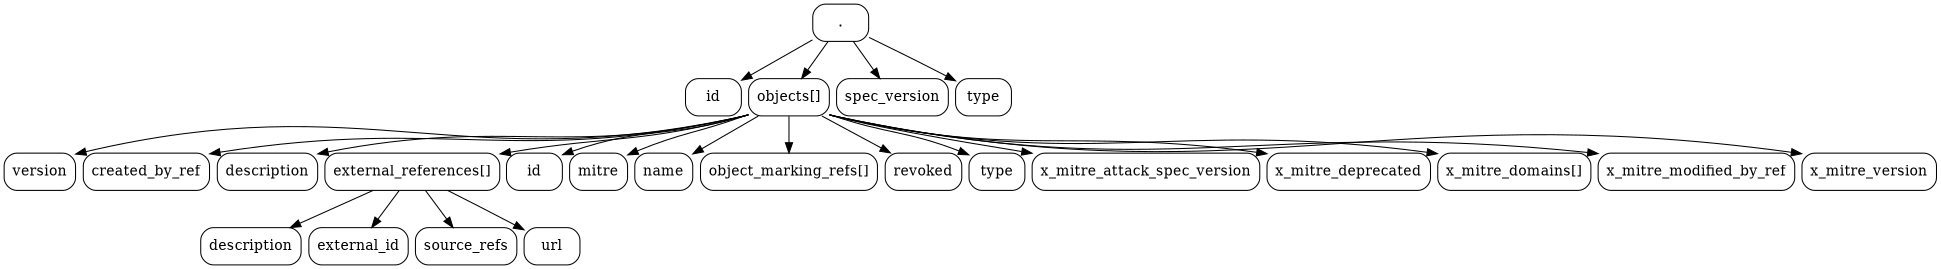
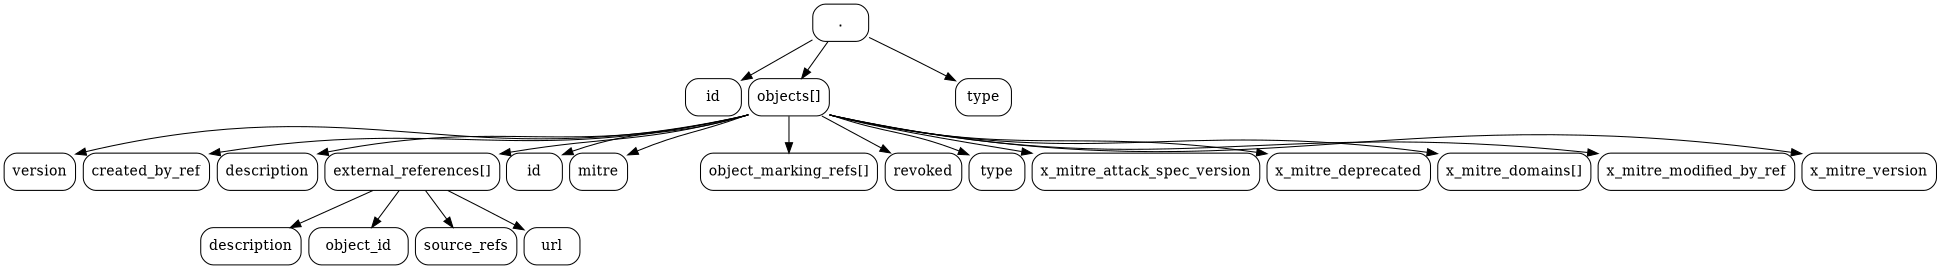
(892, 97) -> none
(664, 172) -> none
(359, 246) -> (359, 246)
